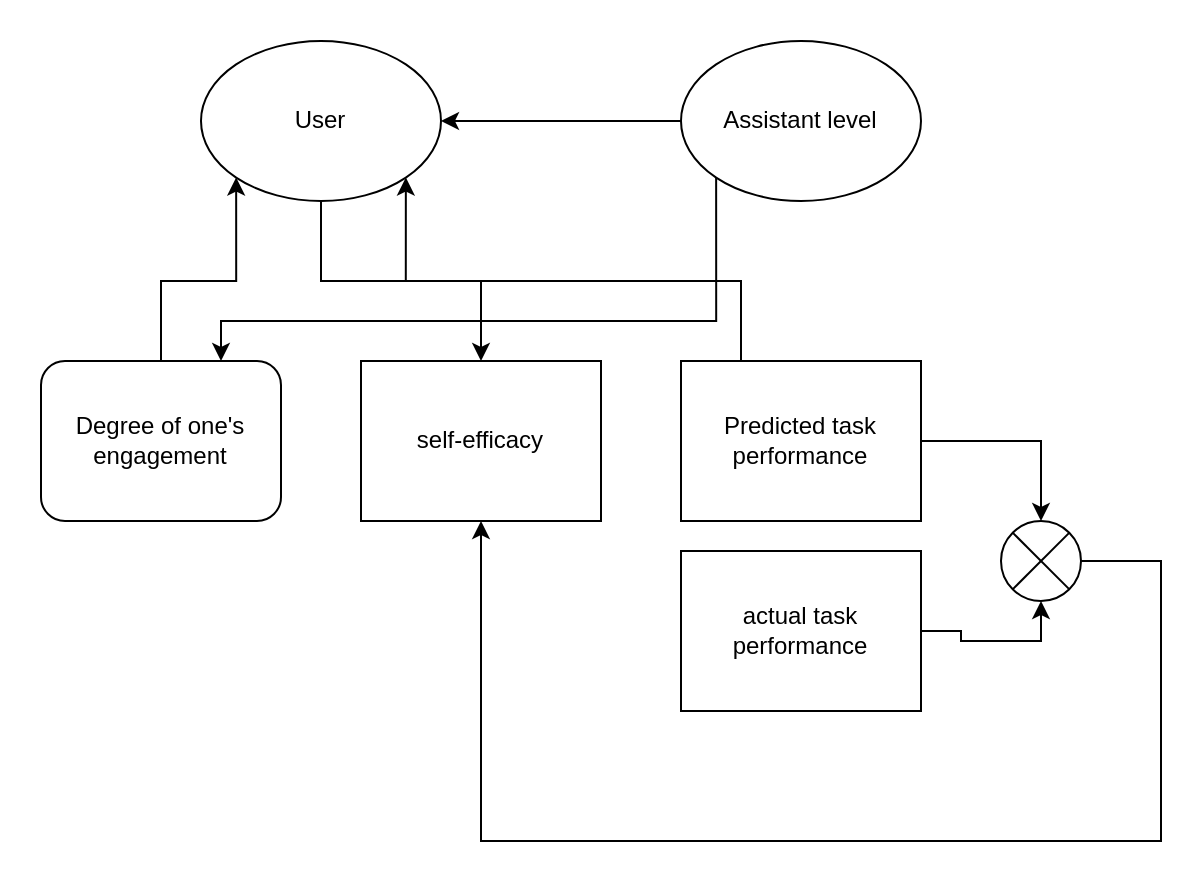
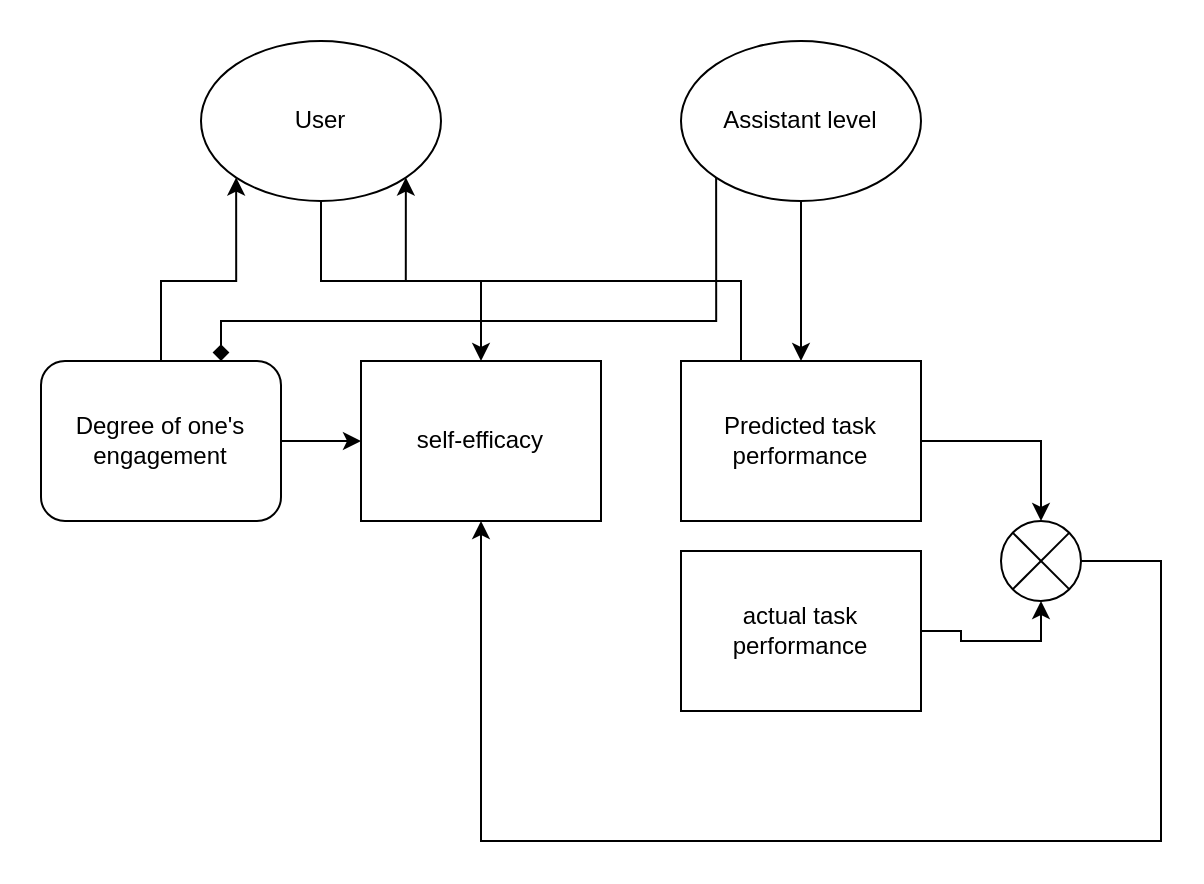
(568, 121) -> (801, 274)
(221, 346) -> (221, 345)
none -> (314, 441)
